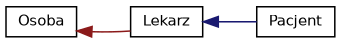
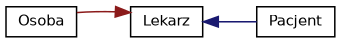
(111, 32) -> (96, 12)
